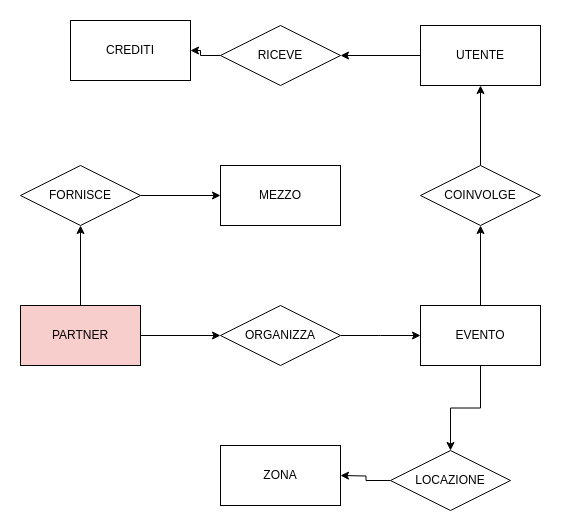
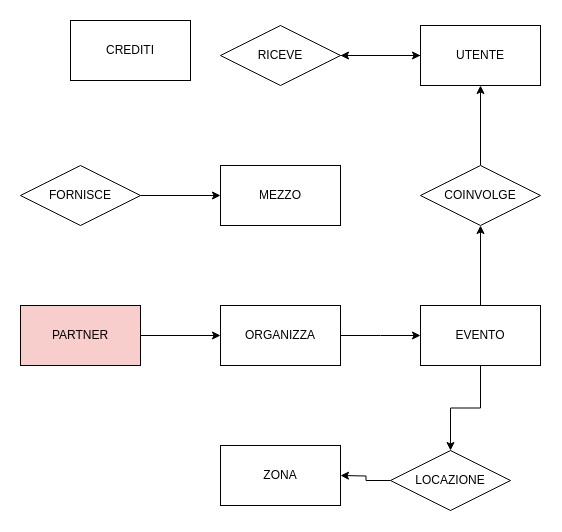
(207, 56) -> (342, 56)
(81, 269) -> none
(281, 336) -> (281, 336)
